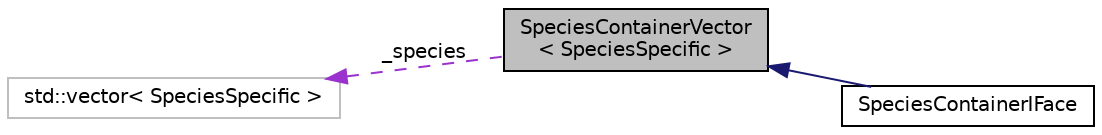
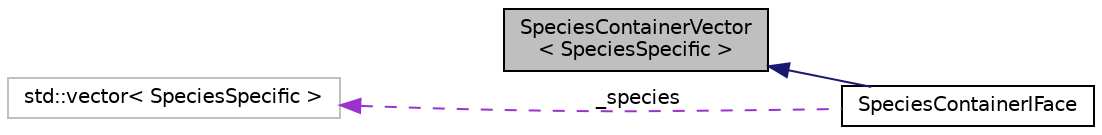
(425, 66) -> (601, 111)
